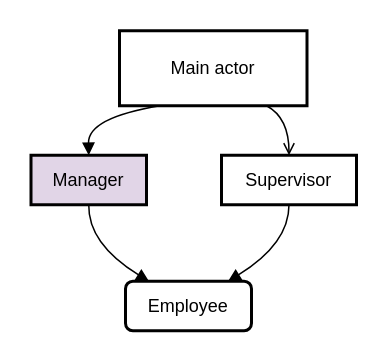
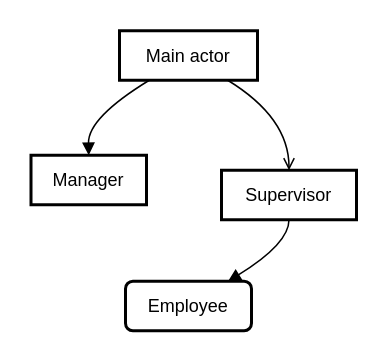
(213, 68) -> (188, 56)
(89, 180) -> (89, 180)
(289, 180) -> (289, 195)
(104, 246) -> none
